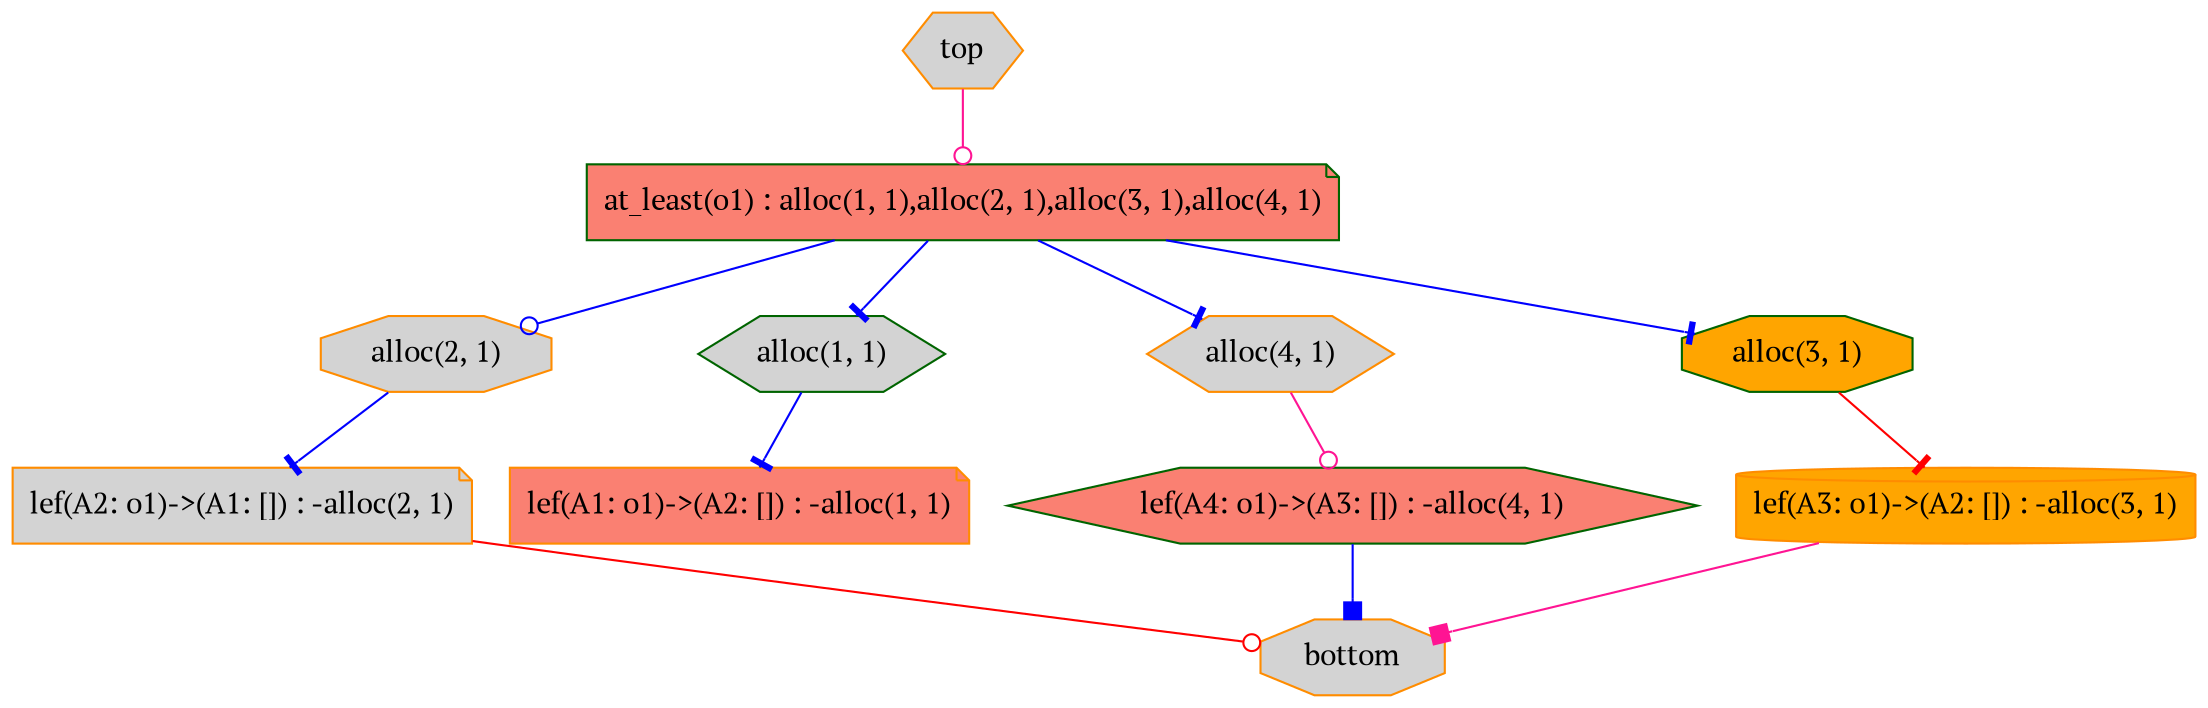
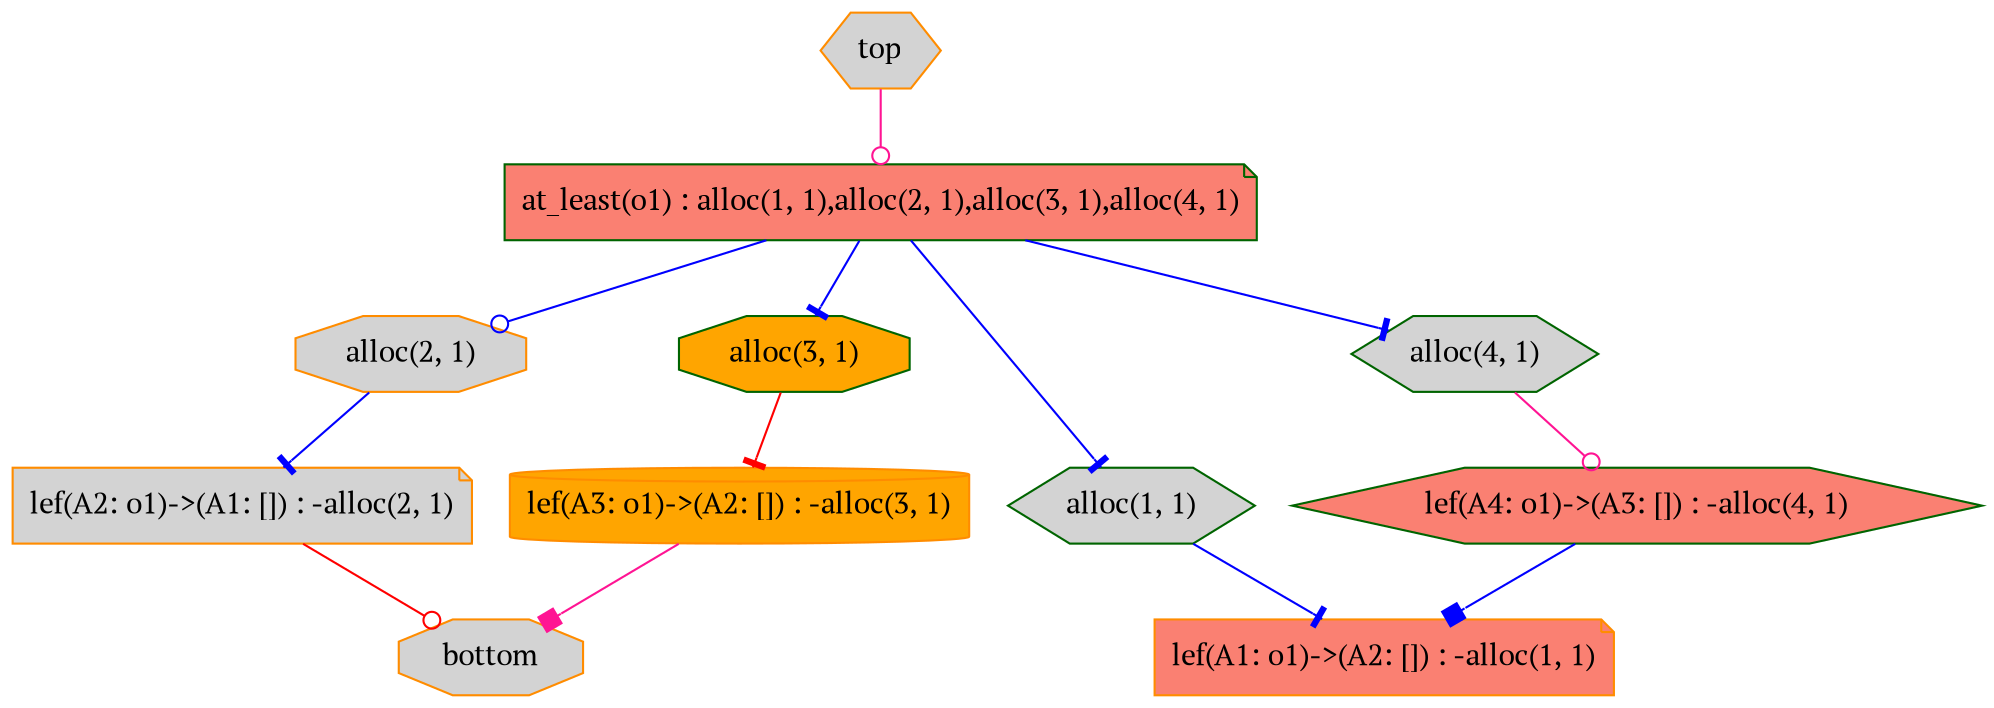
(1270, 354) -> (1475, 354)
(1353, 571) -> (1520, 576)
